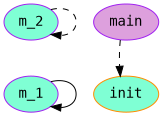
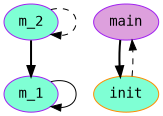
none -> (31, 53)
(119, 53) -> (119, 53)
none -> (133, 63)
